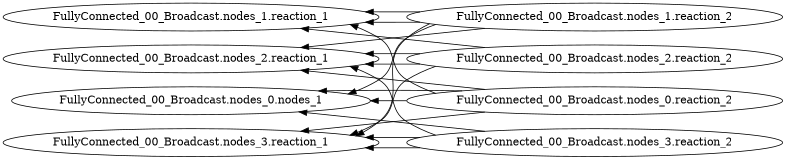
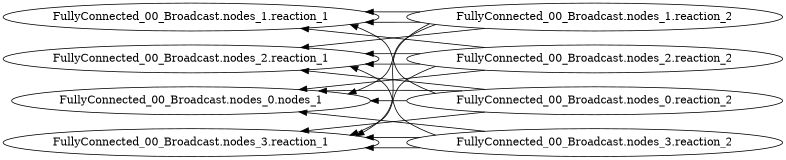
none -> (423, 77)
